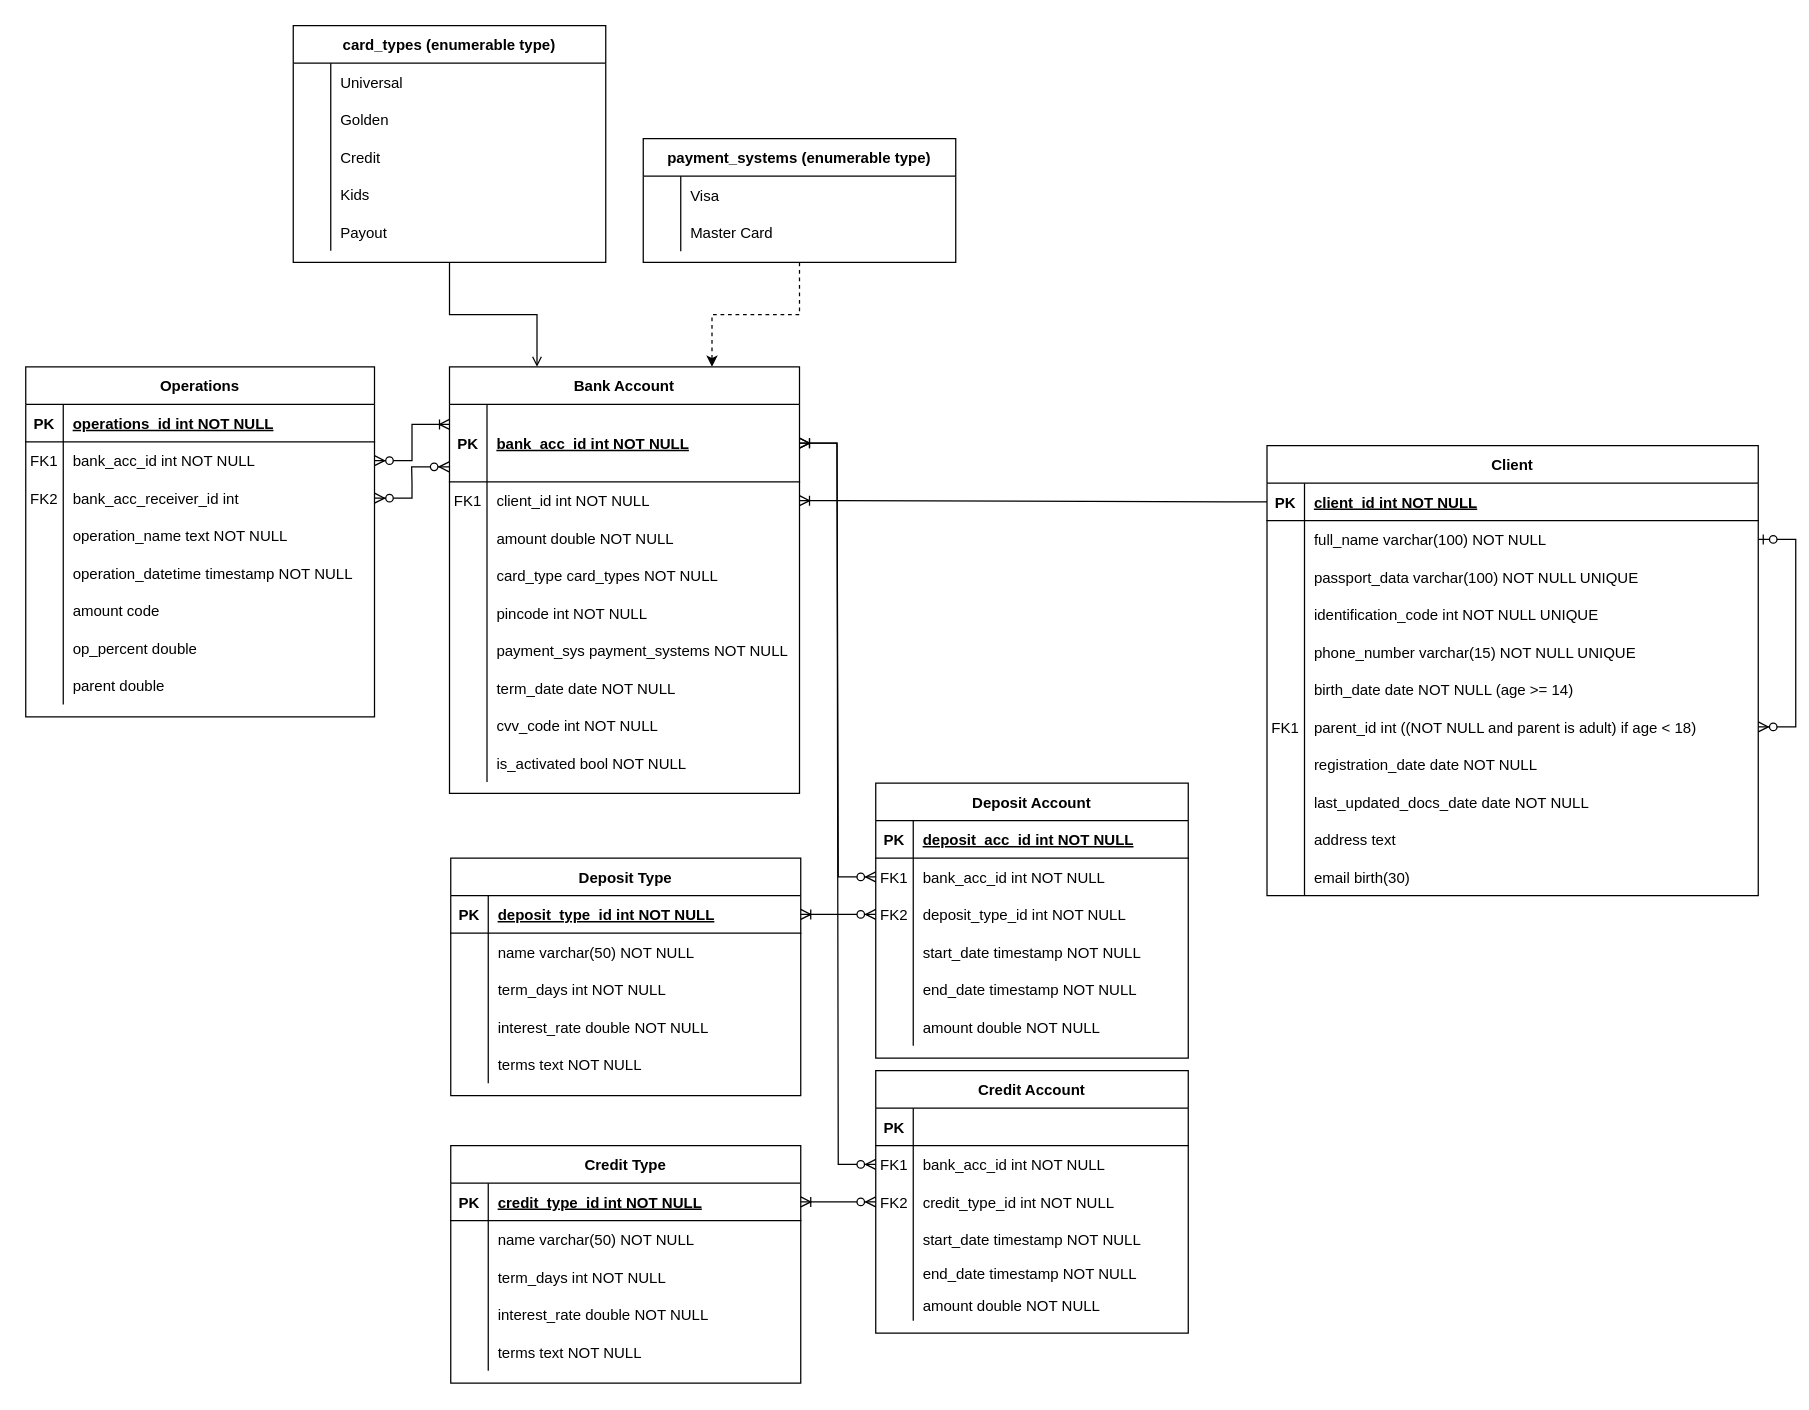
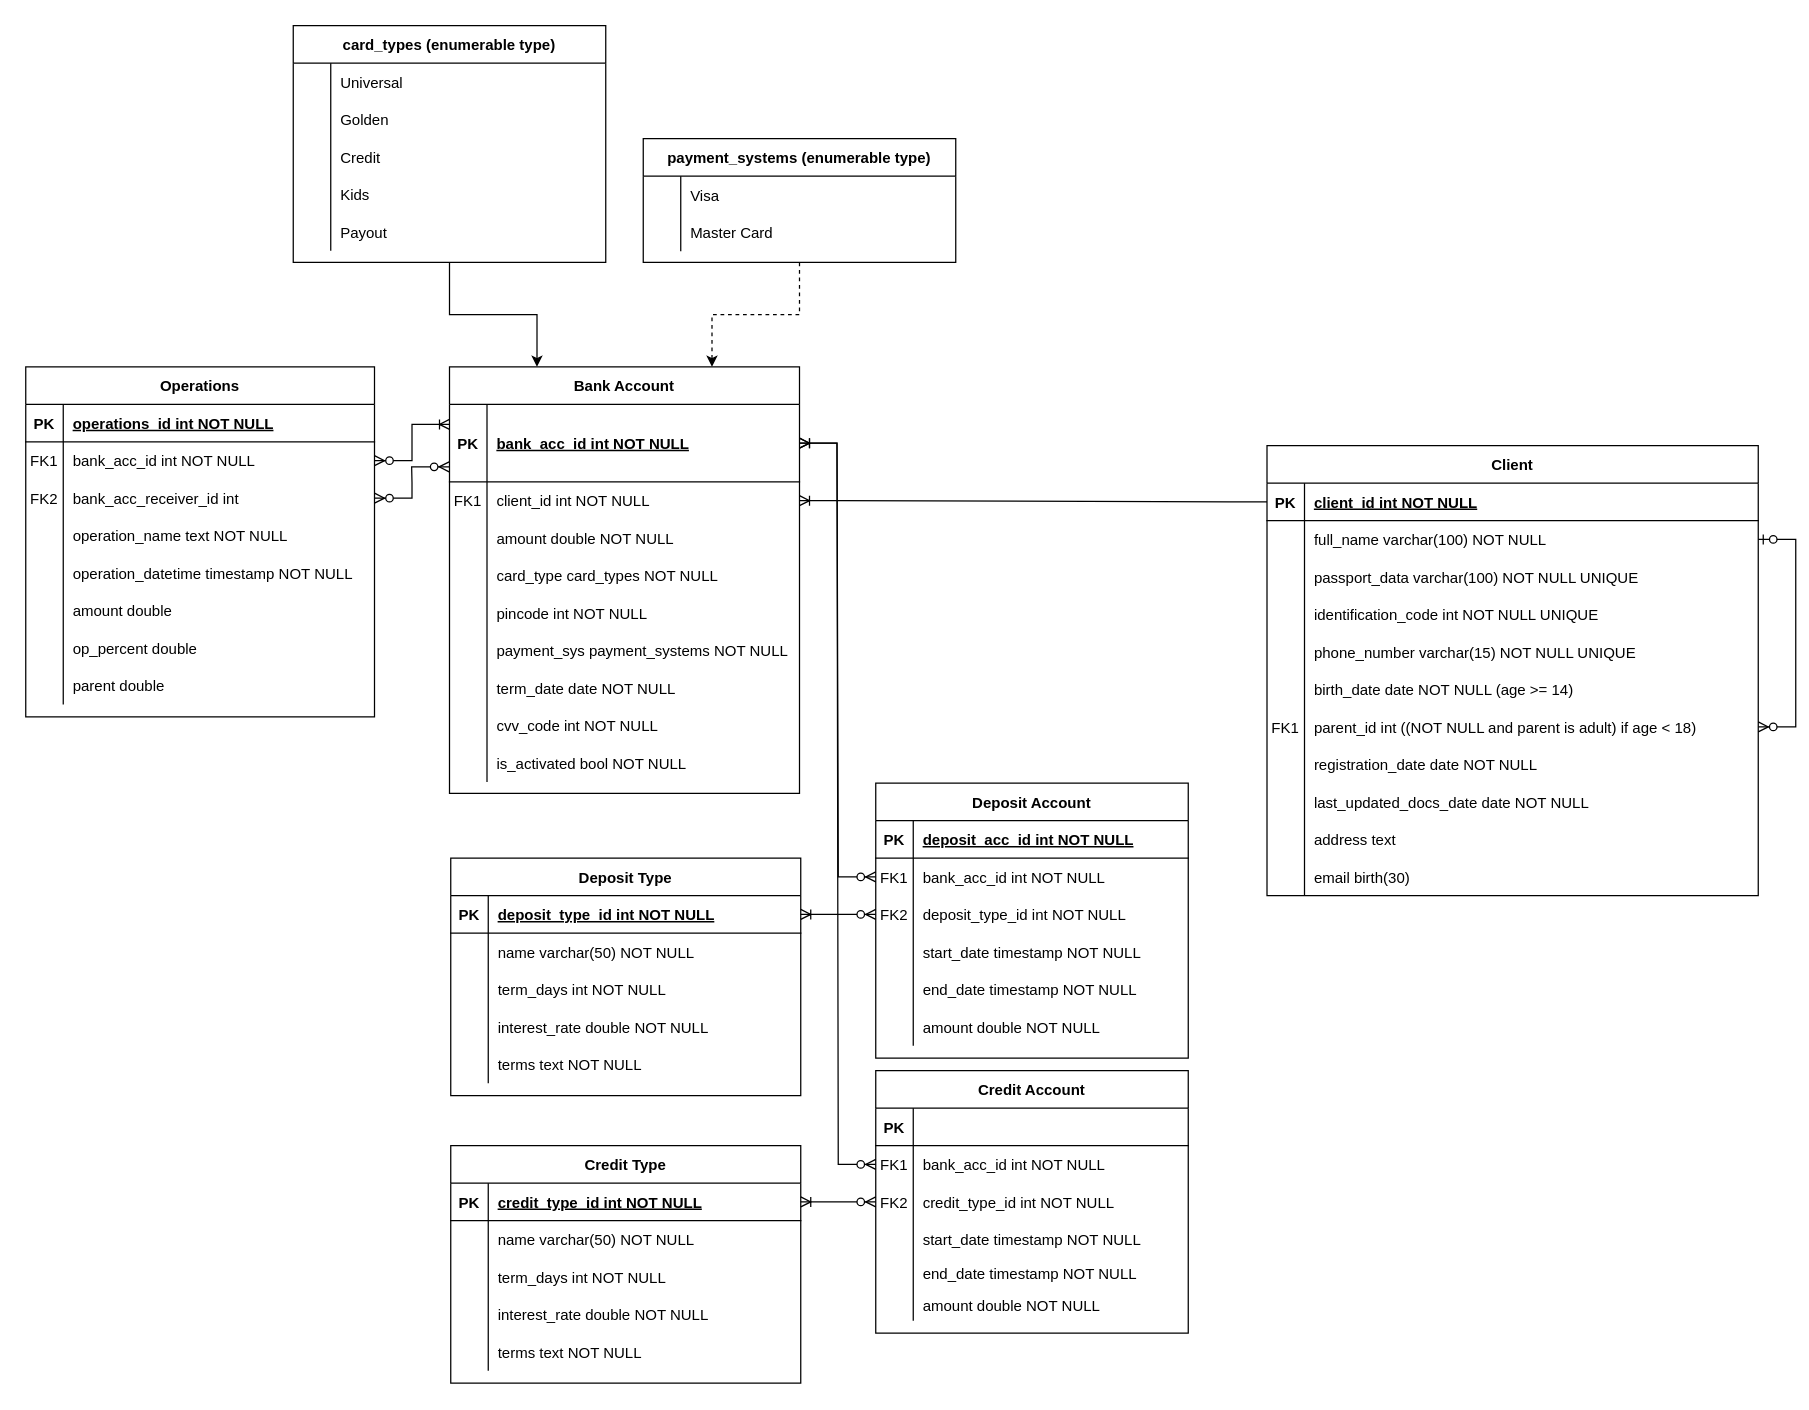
(537, 358) -> (537, 357)
(117, 611) -> (123, 611)
